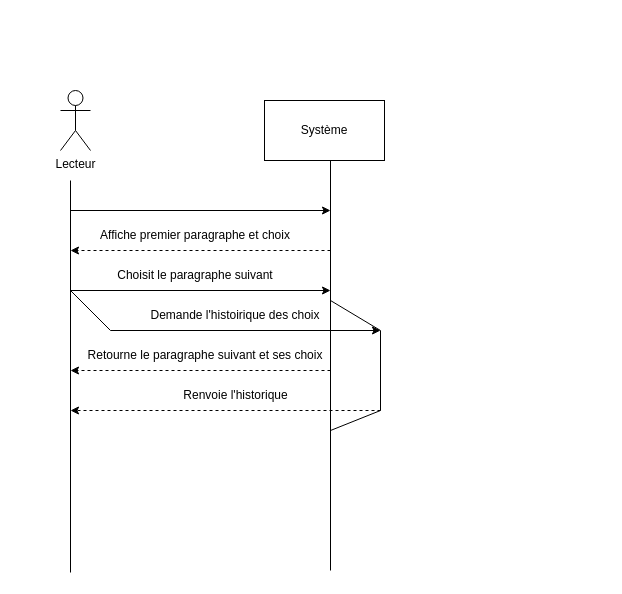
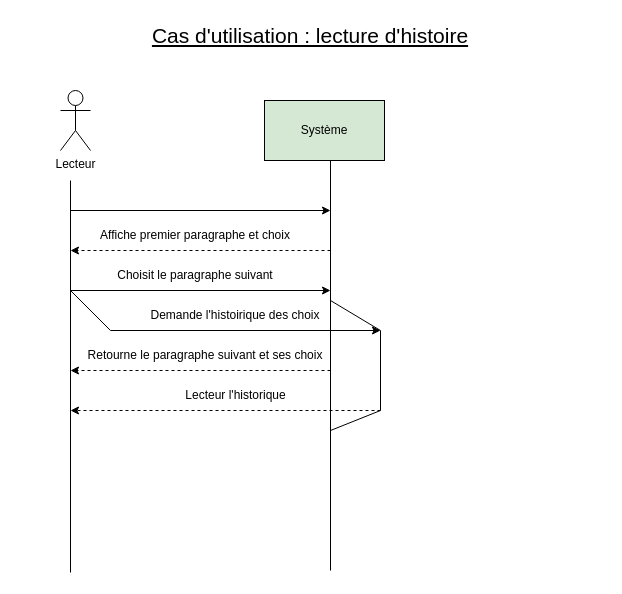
none -> (311, 36)
(325, 131) -> (325, 131)
(236, 396) -> (236, 396)
